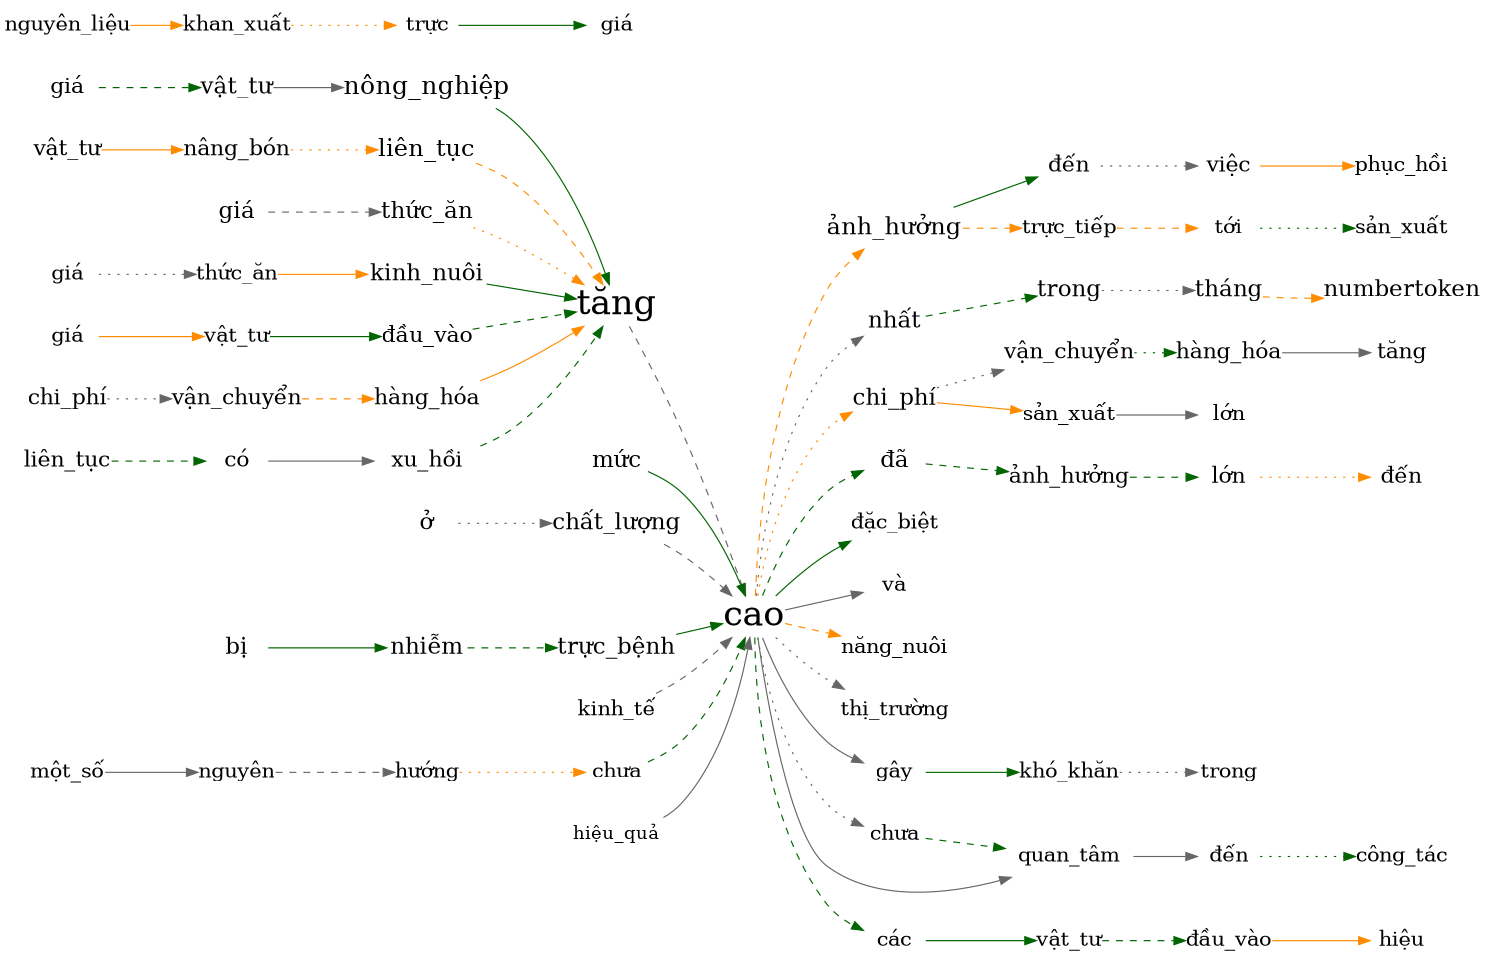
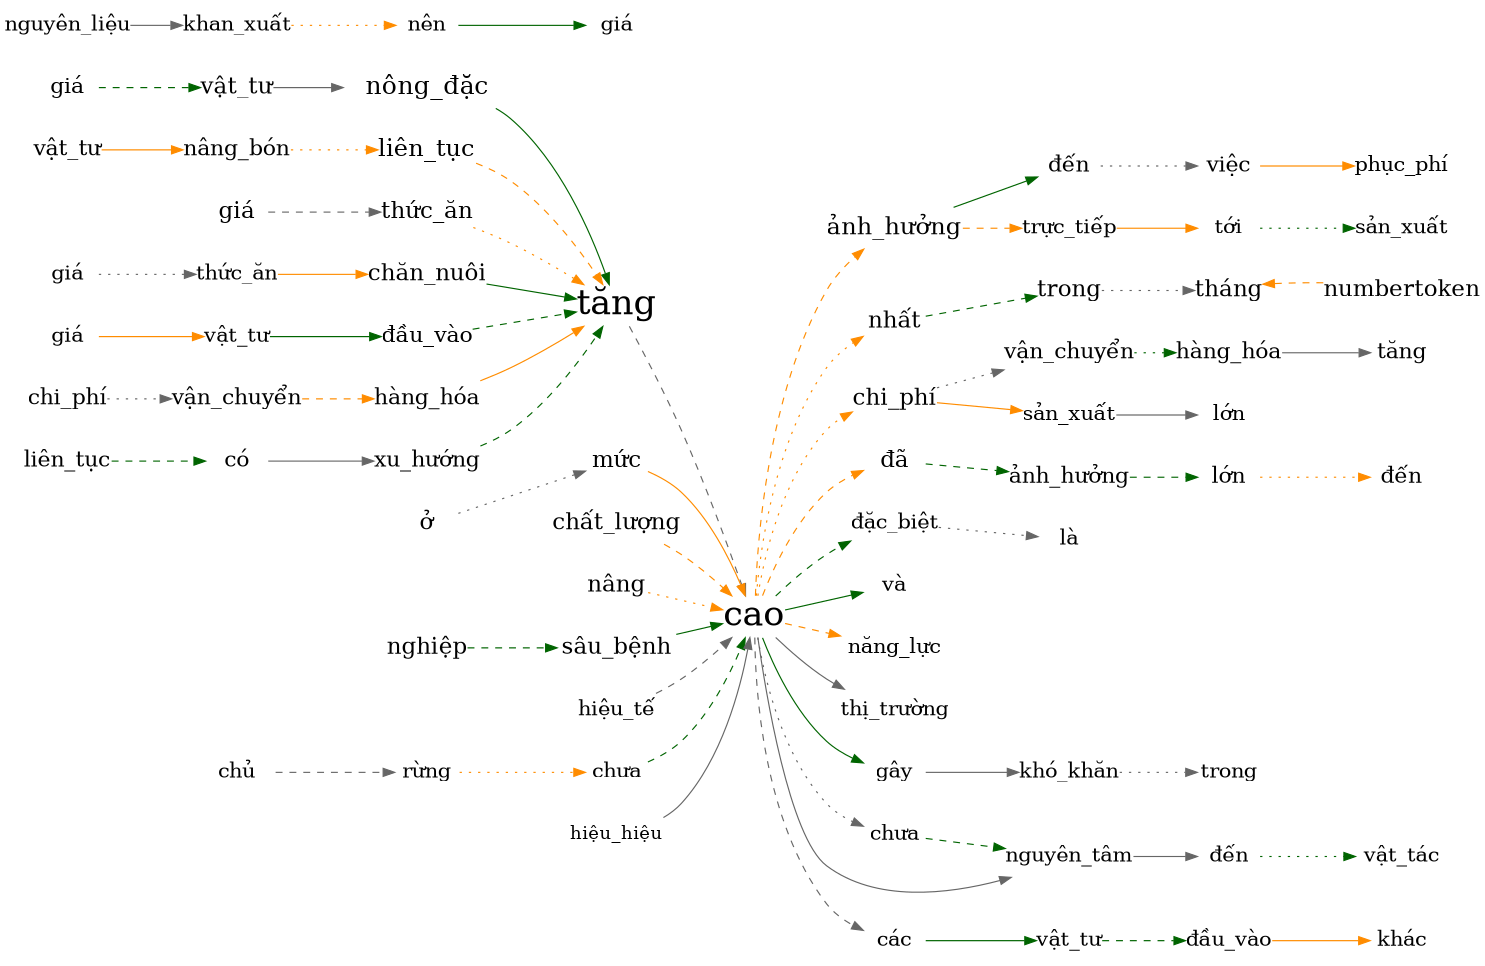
(150, 25) -> (150, 25)
(427, 25) -> (427, 25)
(427, 88) -> (427, 88)
(1402, 166) -> (1402, 166)
(1151, 228) -> (1151, 228)
(427, 274) -> (427, 274)
(1287, 298) -> (1299, 283)
(783, 459) -> (783, 459)
(427, 461) -> (427, 461)
(704, 519) -> (704, 519)
(499, 523) -> (516, 494)
(797, 527) -> (797, 527)
none -> (1069, 540)
(695, 564) -> (695, 564)
(806, 569) -> (806, 569)
none -> (617, 586)
(818, 603) -> (818, 603)
(237, 648) -> none
(427, 648) -> (427, 648)
(617, 648) -> (617, 648)
(895, 648) -> (895, 648)
(804, 662) -> (804, 662)
(797, 706) -> (797, 706)
(617, 710) -> (617, 710)
(67, 772) -> none
(237, 772) -> (237, 772)
(427, 772) -> (427, 772)
(966, 772) -> (966, 772)
(775, 793) -> (775, 793)
(617, 835) -> (617, 835)
(1069, 857) -> (1069, 857)
(1402, 857) -> (1402, 857)
(1402, 941) -> (1402, 941)
